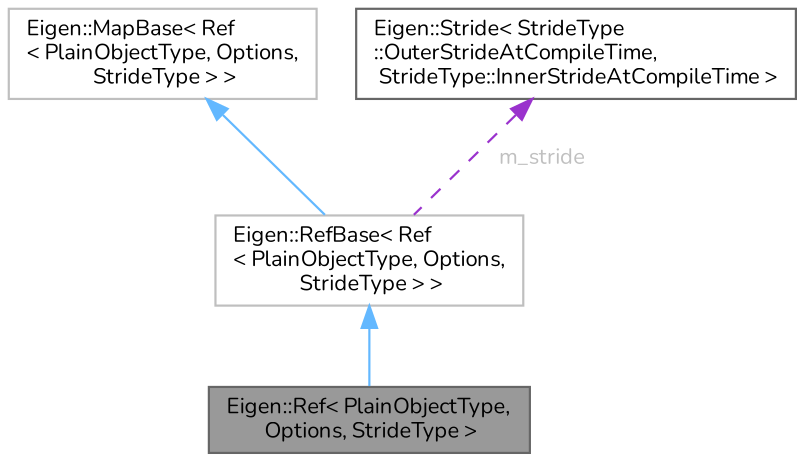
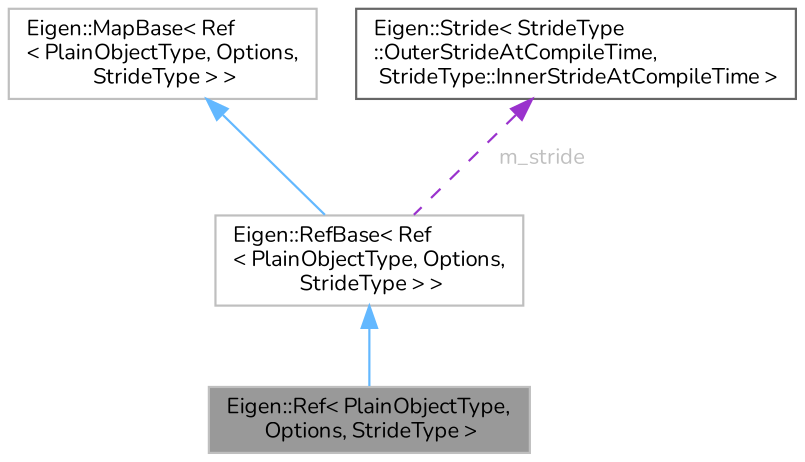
(369, 420) -> (369, 420)
